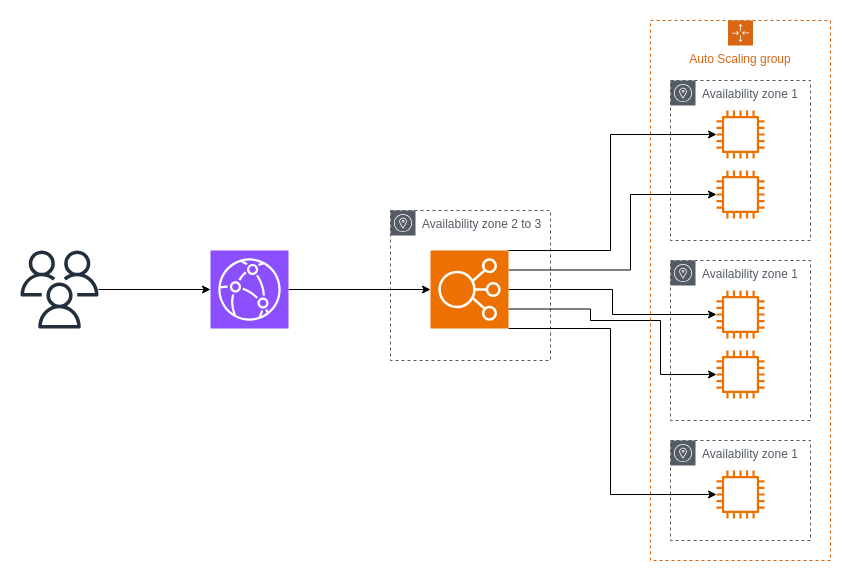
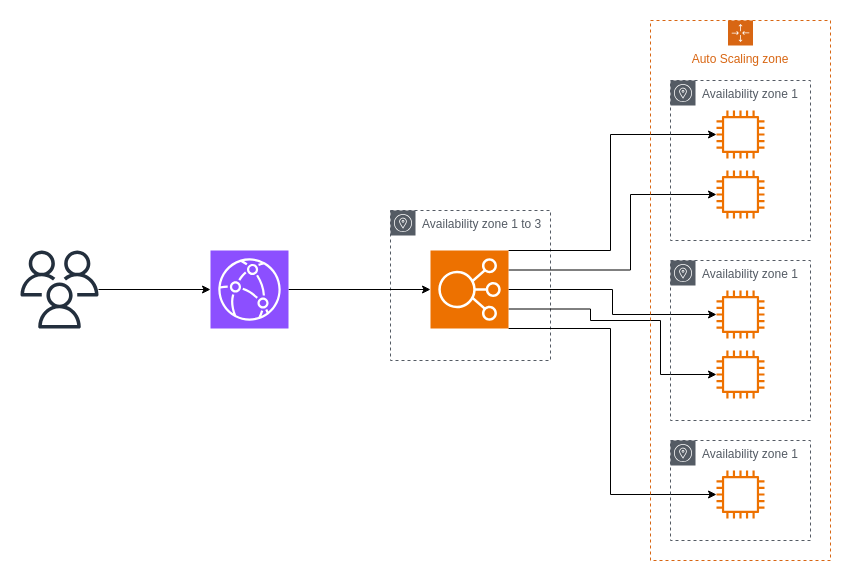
(741, 60) -> (741, 60)
(487, 232) -> (487, 232)
